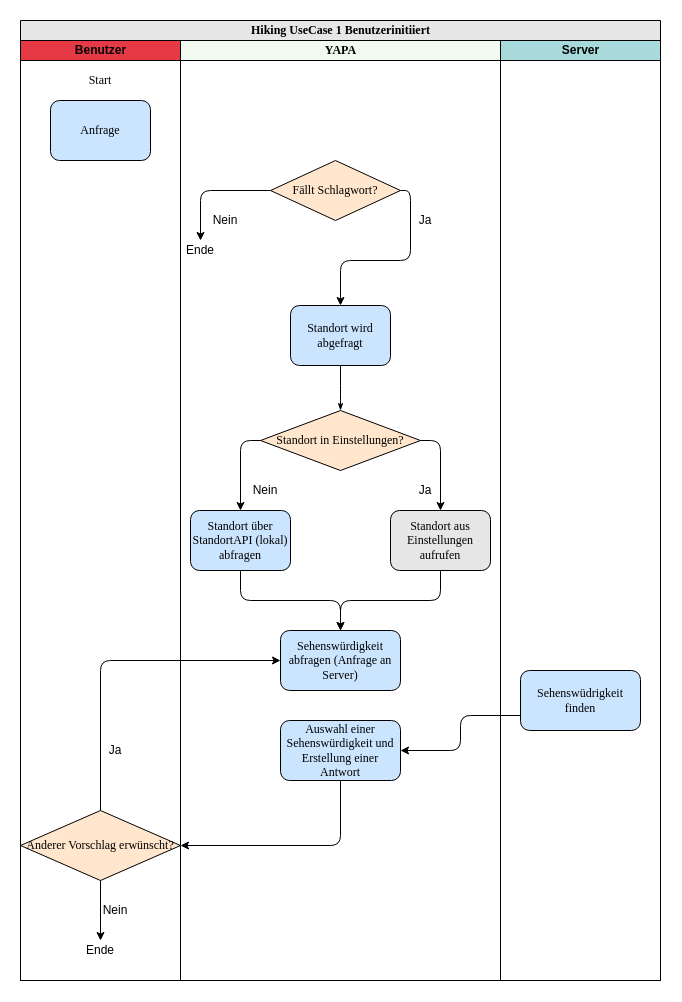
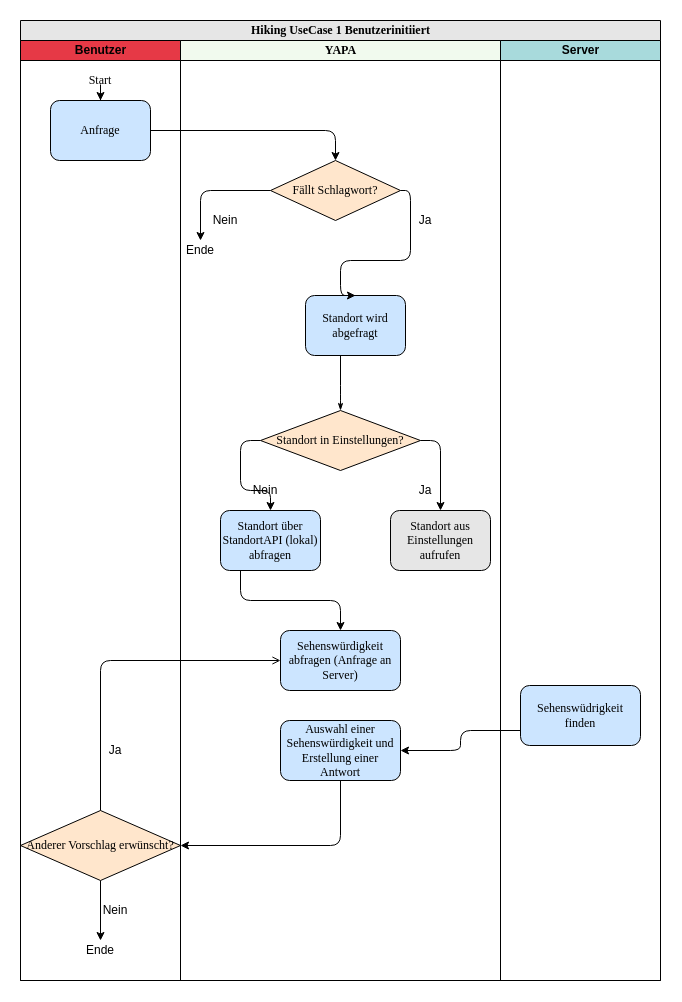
none -> (101, 86)
none -> (250, 131)
(341, 336) -> (356, 326)
(241, 541) -> (271, 541)
(403, 601) -> none
(272, 661) -> (274, 661)
(581, 701) -> (581, 716)
